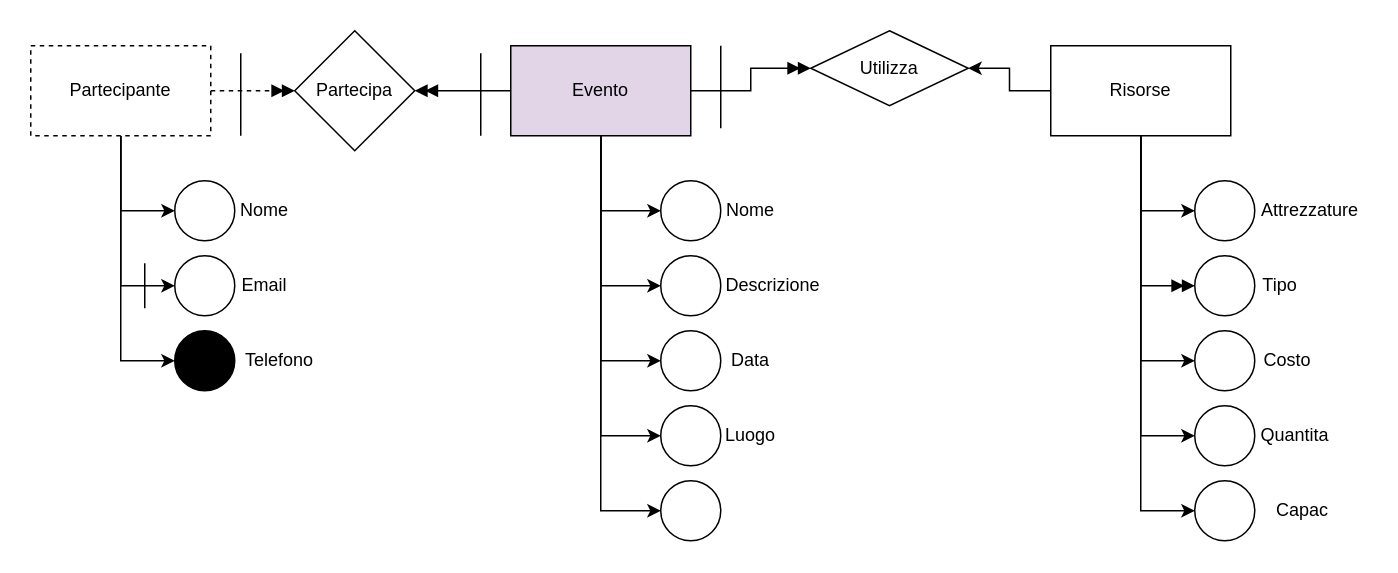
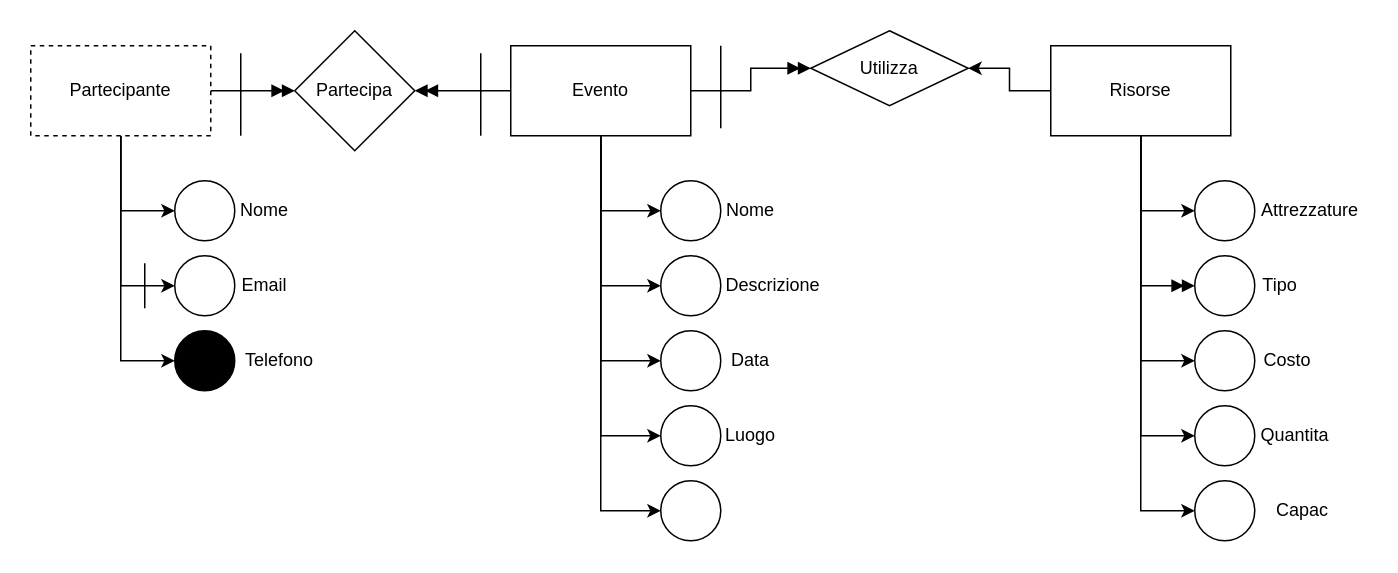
(242, 91) -> (242, 91)
(601, 91) -> (601, 91)
